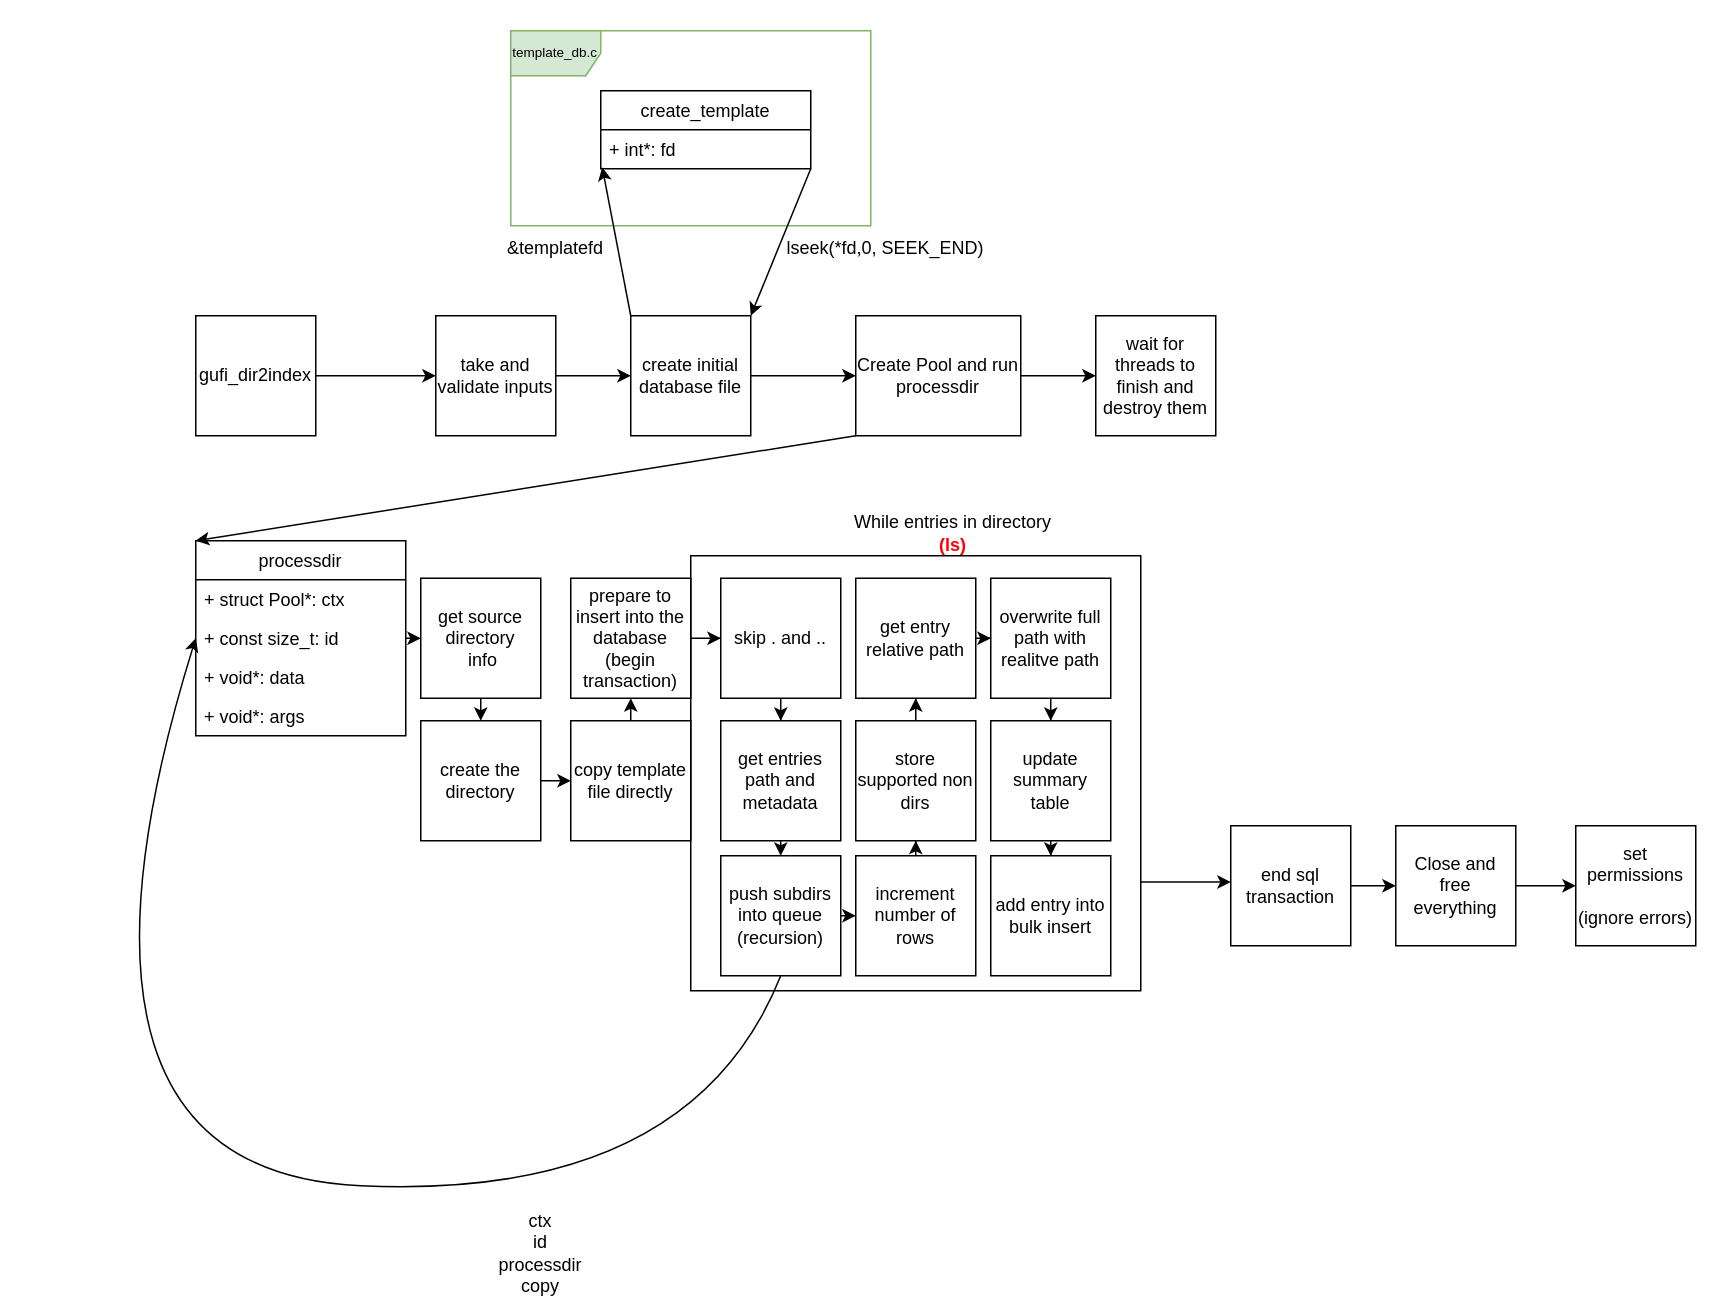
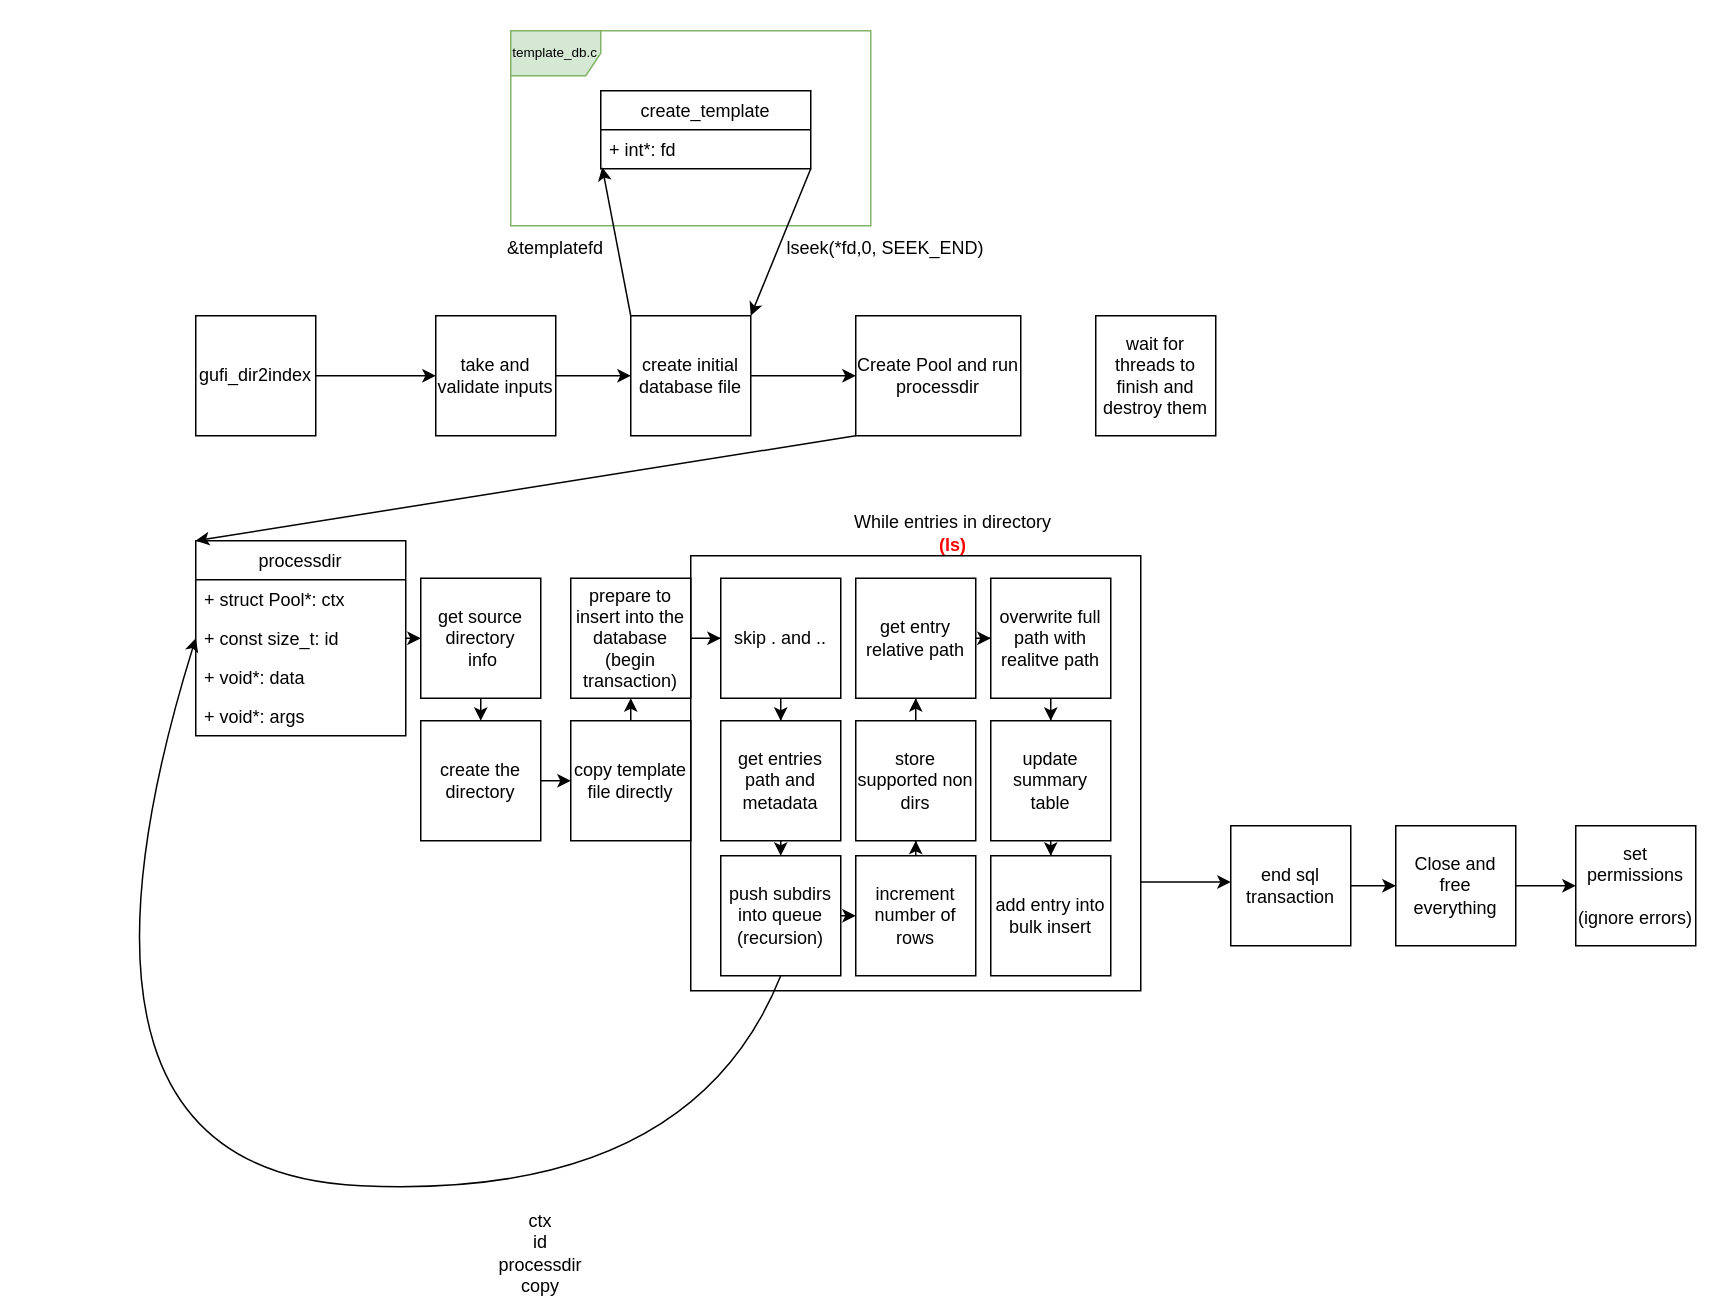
(1053, 376) -> none
